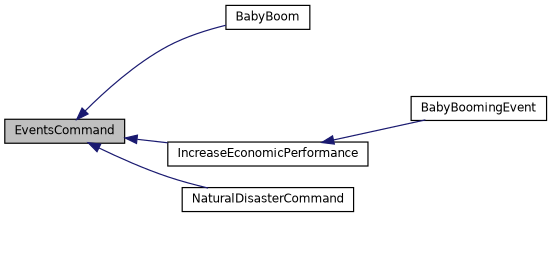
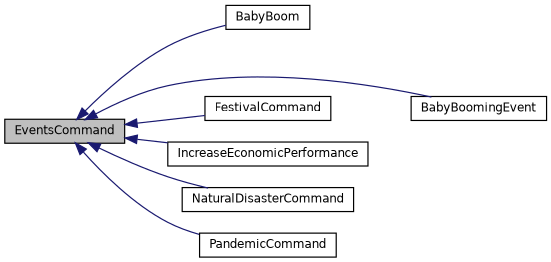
none -> (268, 108)
(379, 130) -> (261, 77)
none -> (268, 245)
